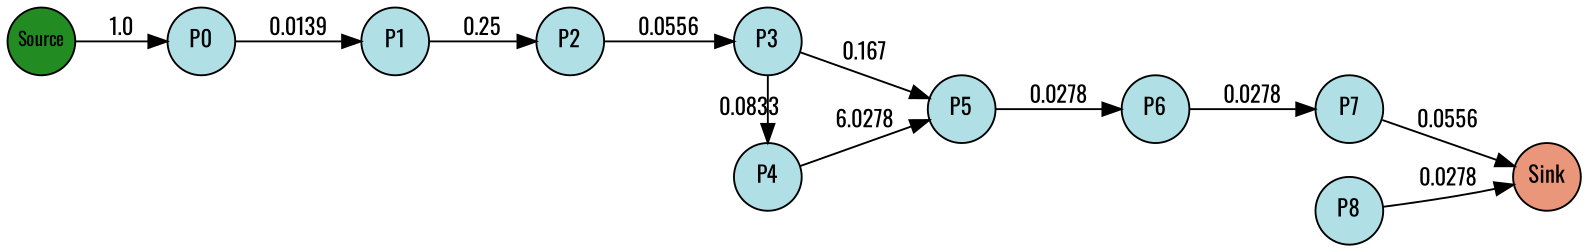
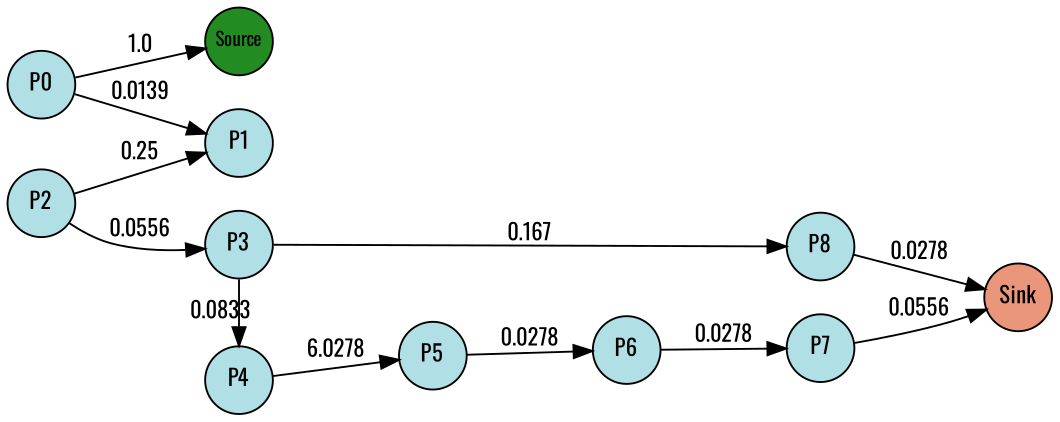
(112, 41) -> (131, 65)
(473, 41) -> (131, 176)
(856, 72) -> (520, 246)
